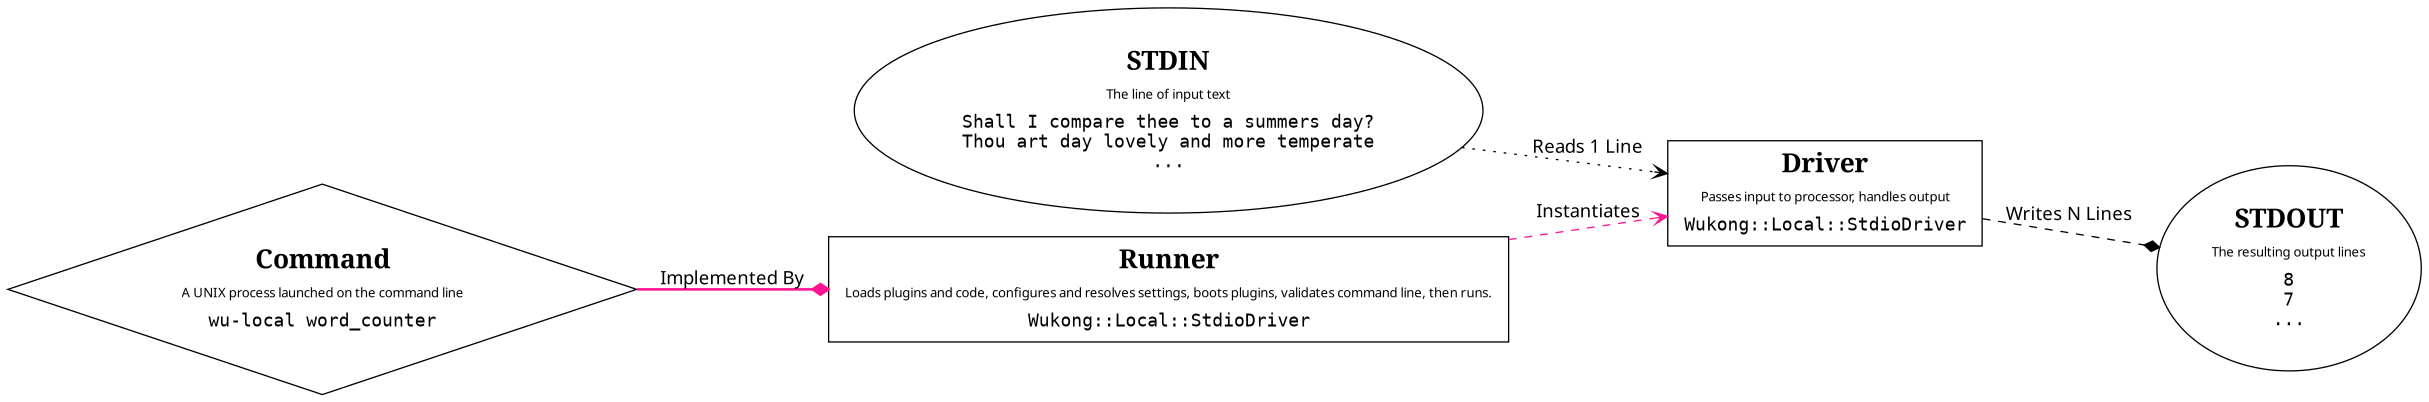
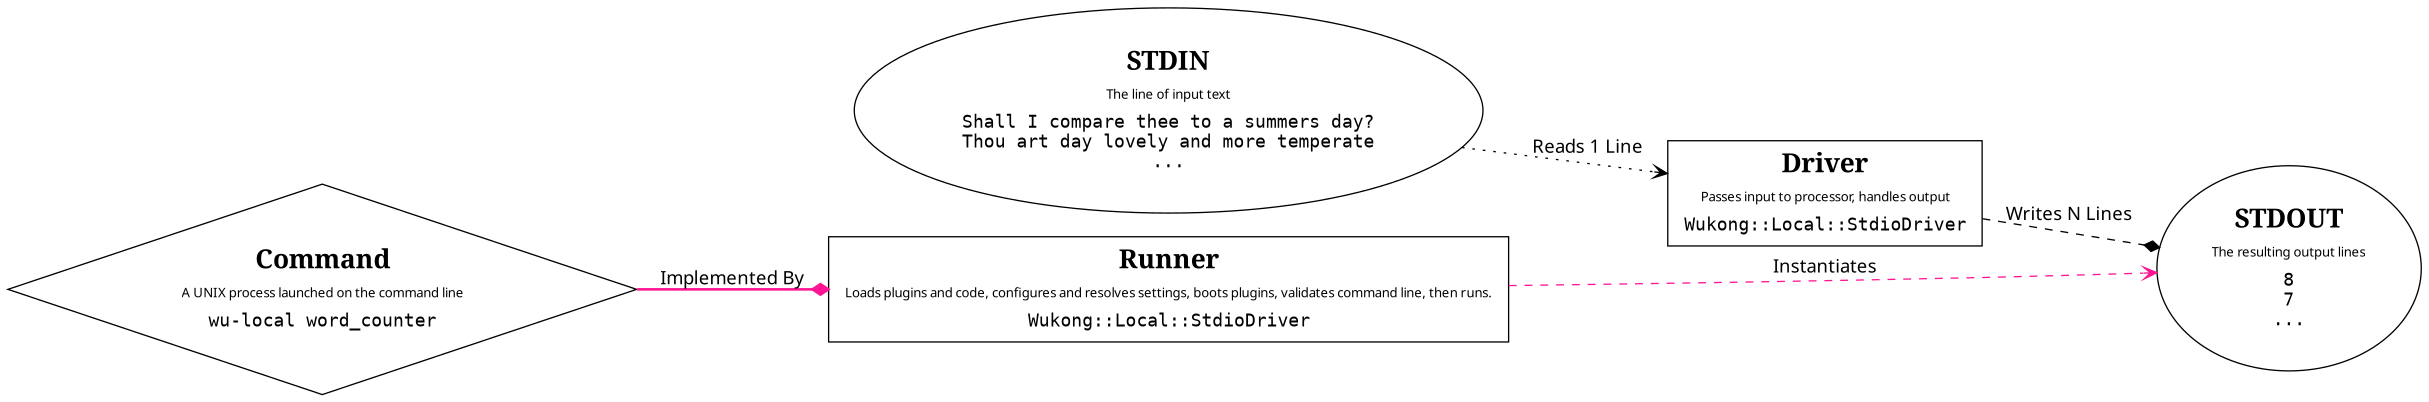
(1582, 229) -> (1826, 281)
